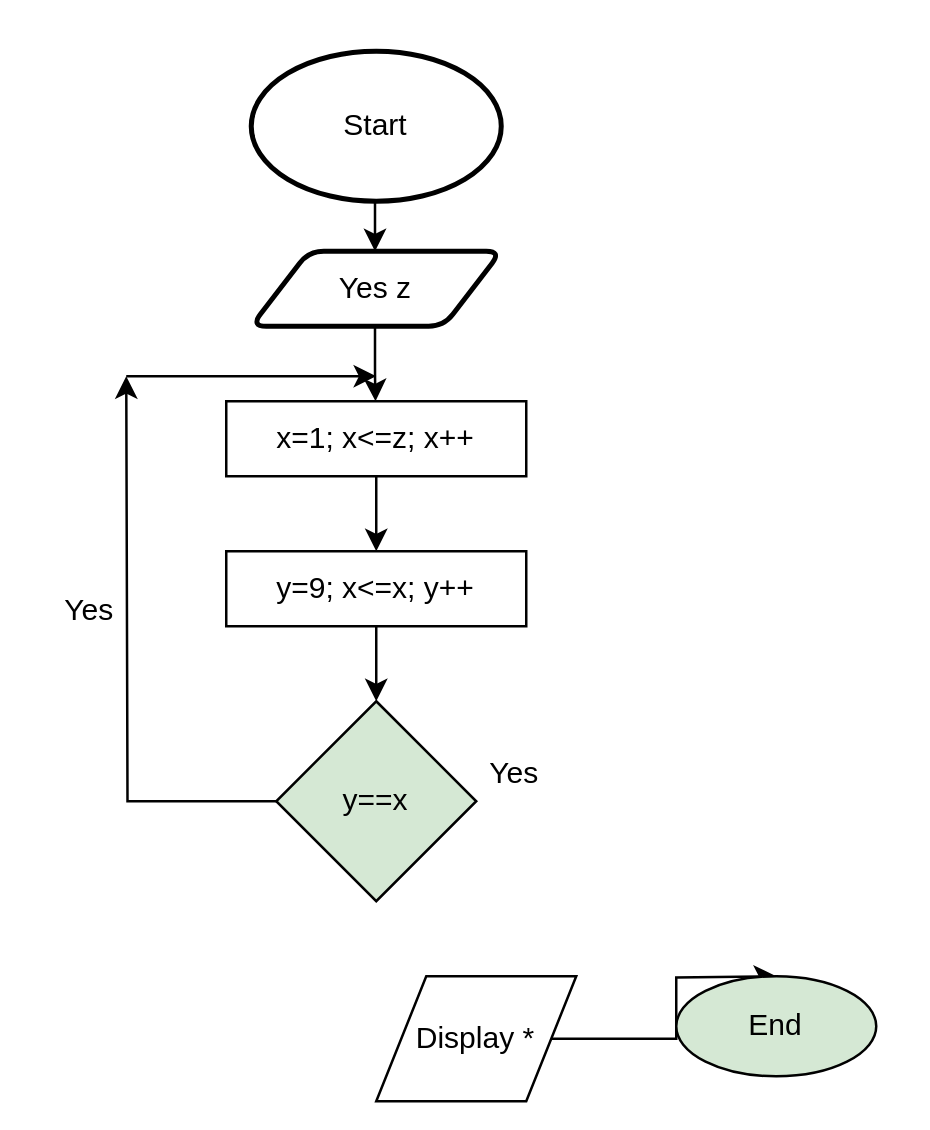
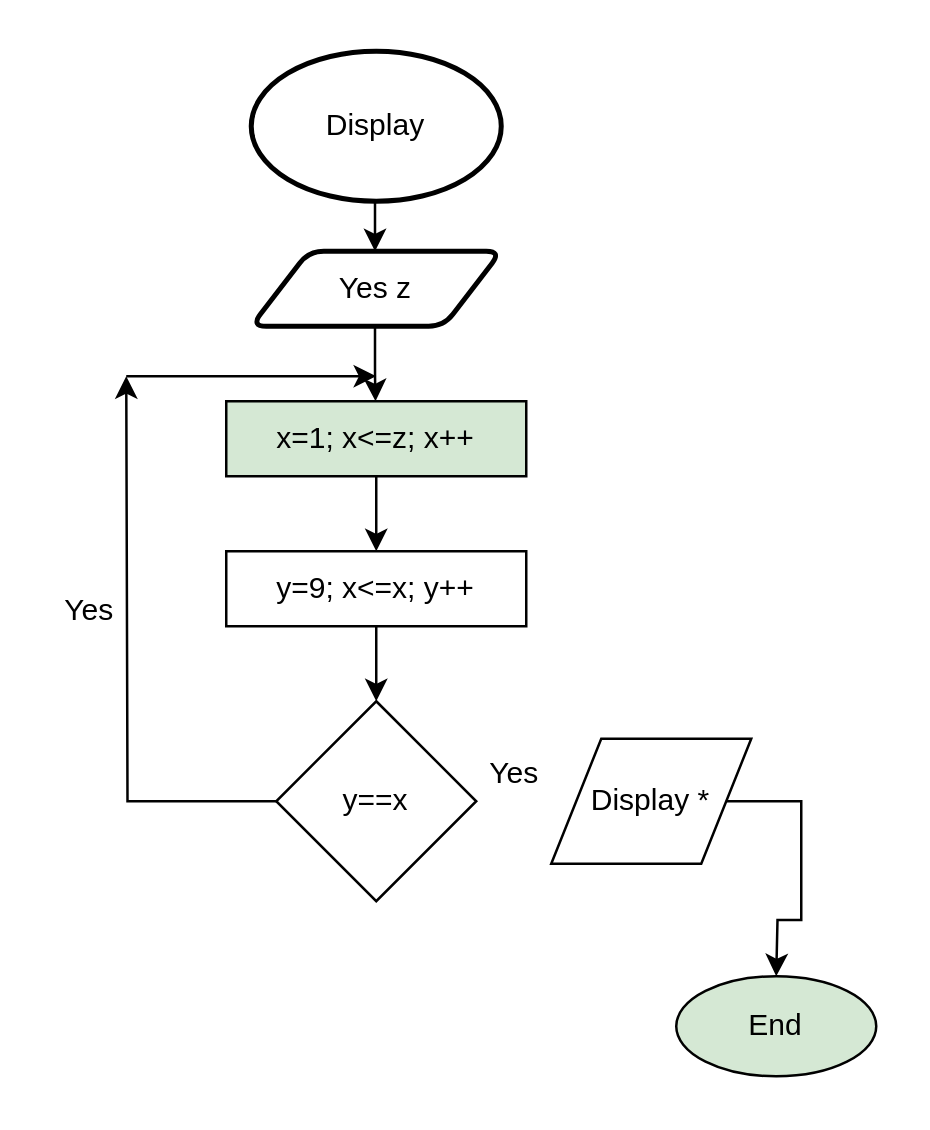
(376, 126) -> (376, 126)
(376, 439) -> (376, 439)
(376, 801) -> (376, 801)
(476, 1039) -> (651, 801)
